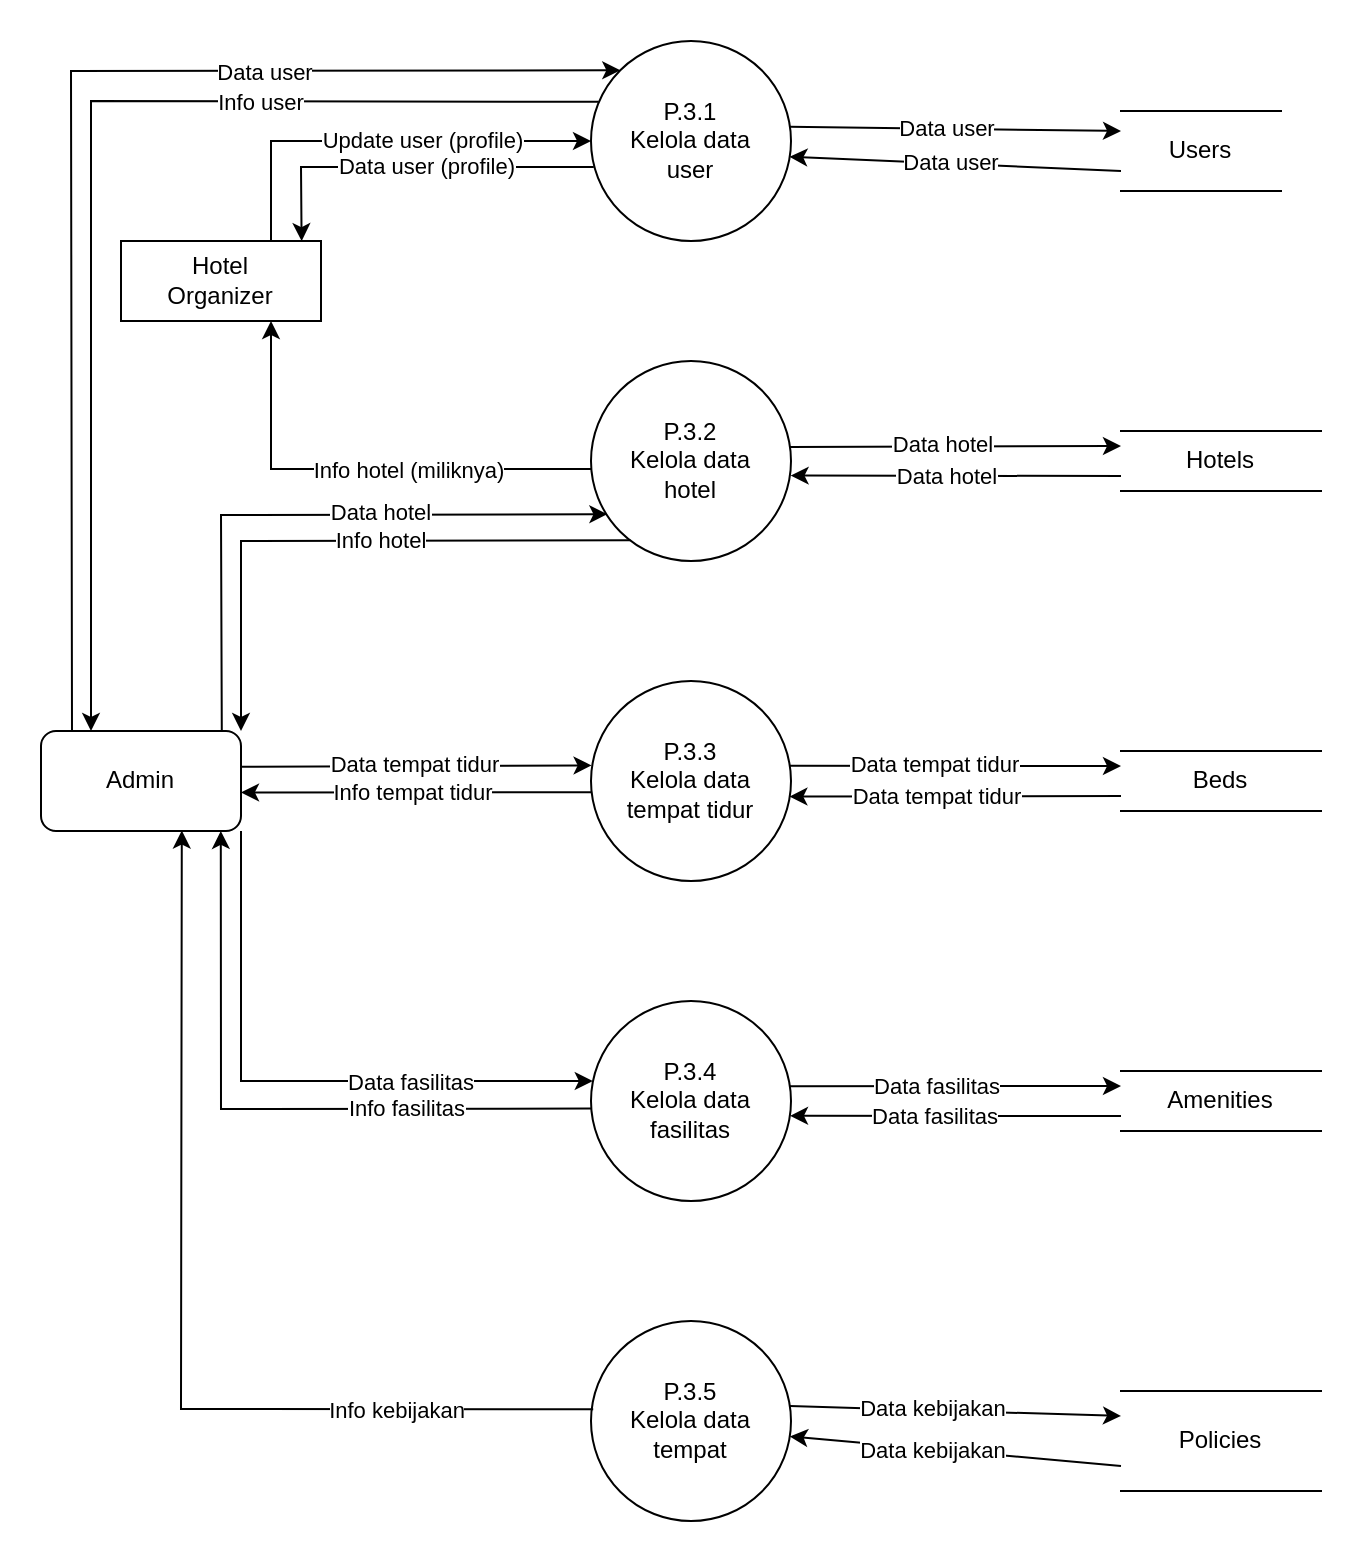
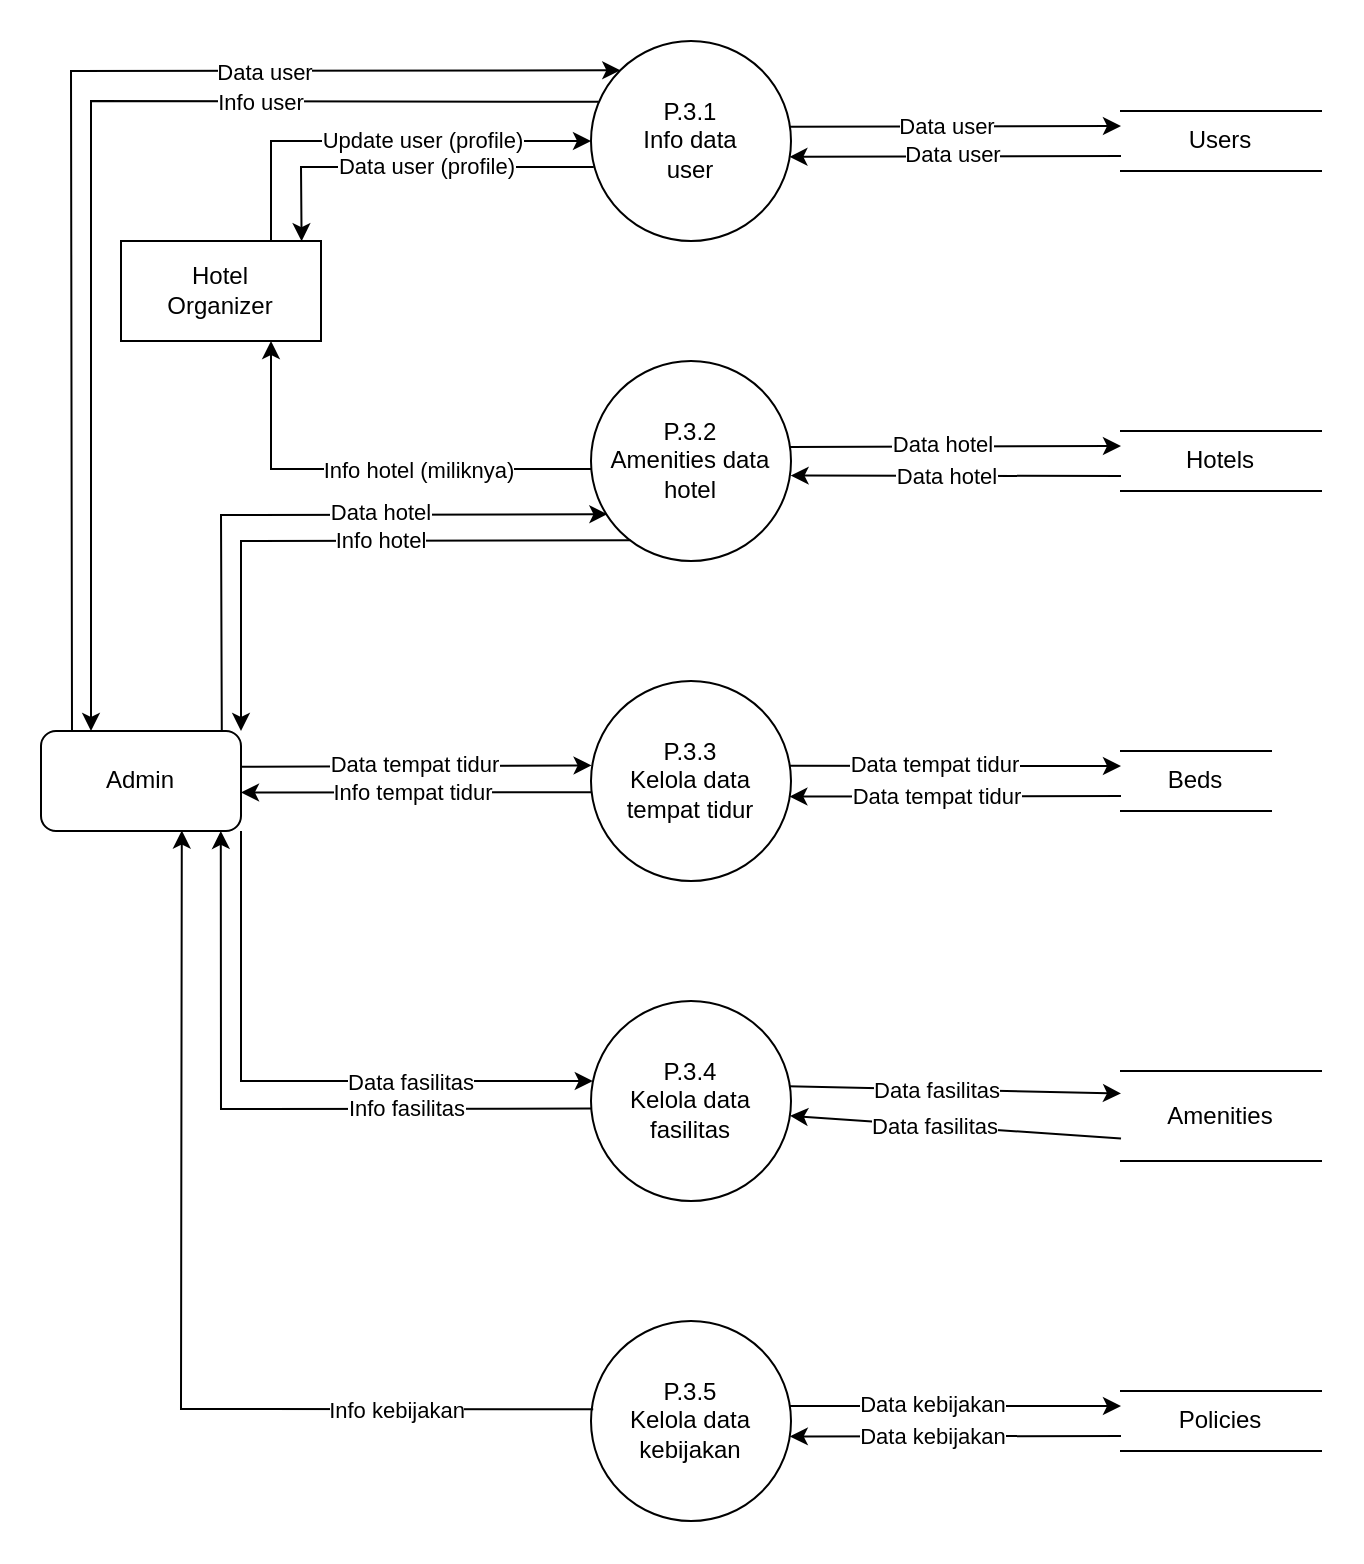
(691, 141) -> (691, 141)
(1201, 151) -> (1221, 141)
(221, 281) -> (221, 291)
(691, 461) -> (691, 461)
(1221, 781) -> (1196, 781)
(1221, 1101) -> (1221, 1116)
(691, 1421) -> (691, 1421)
(1221, 1441) -> (1221, 1421)
